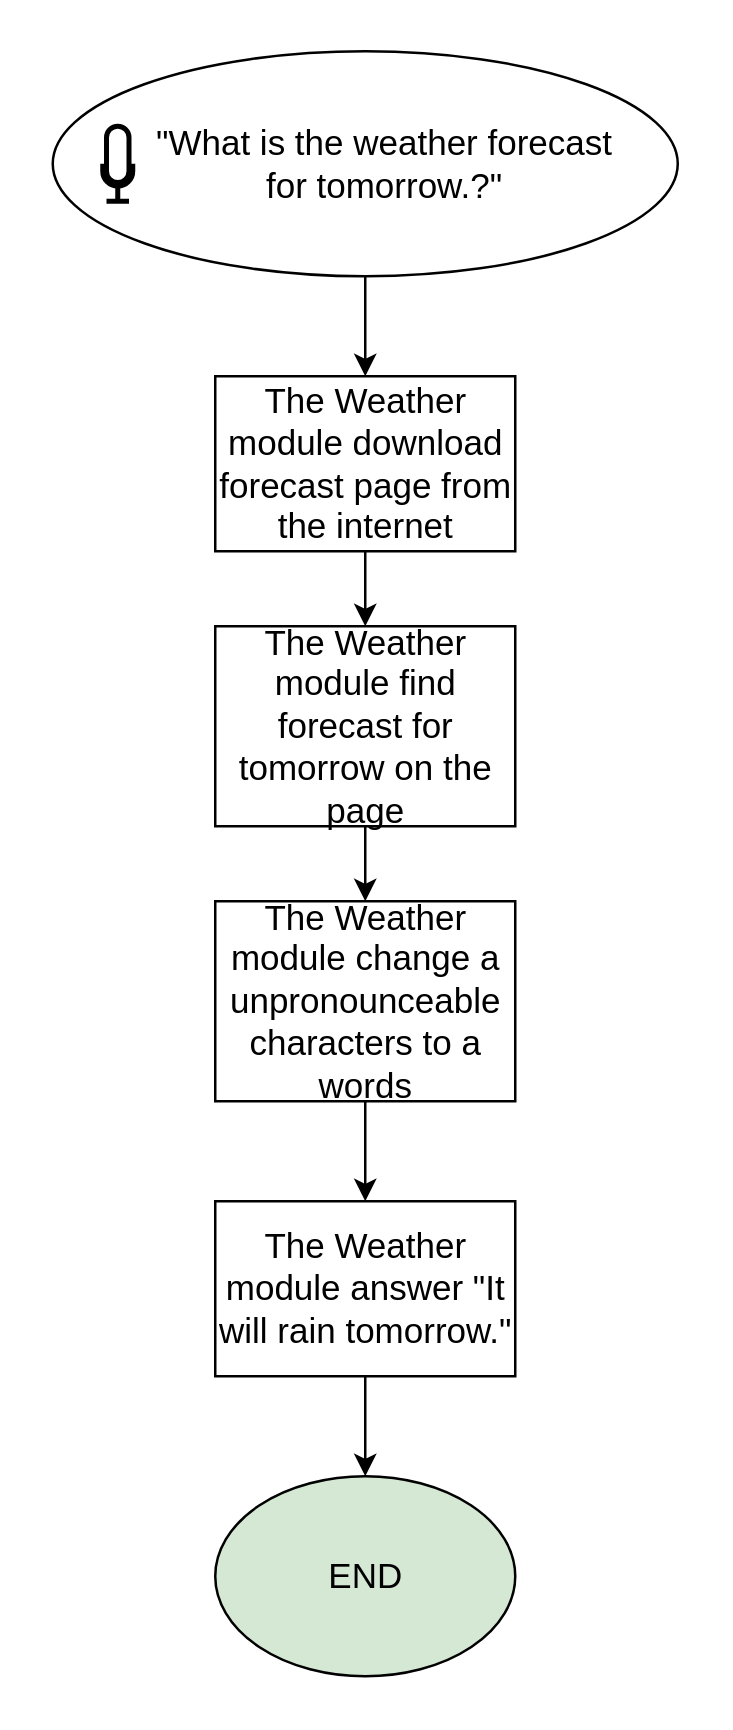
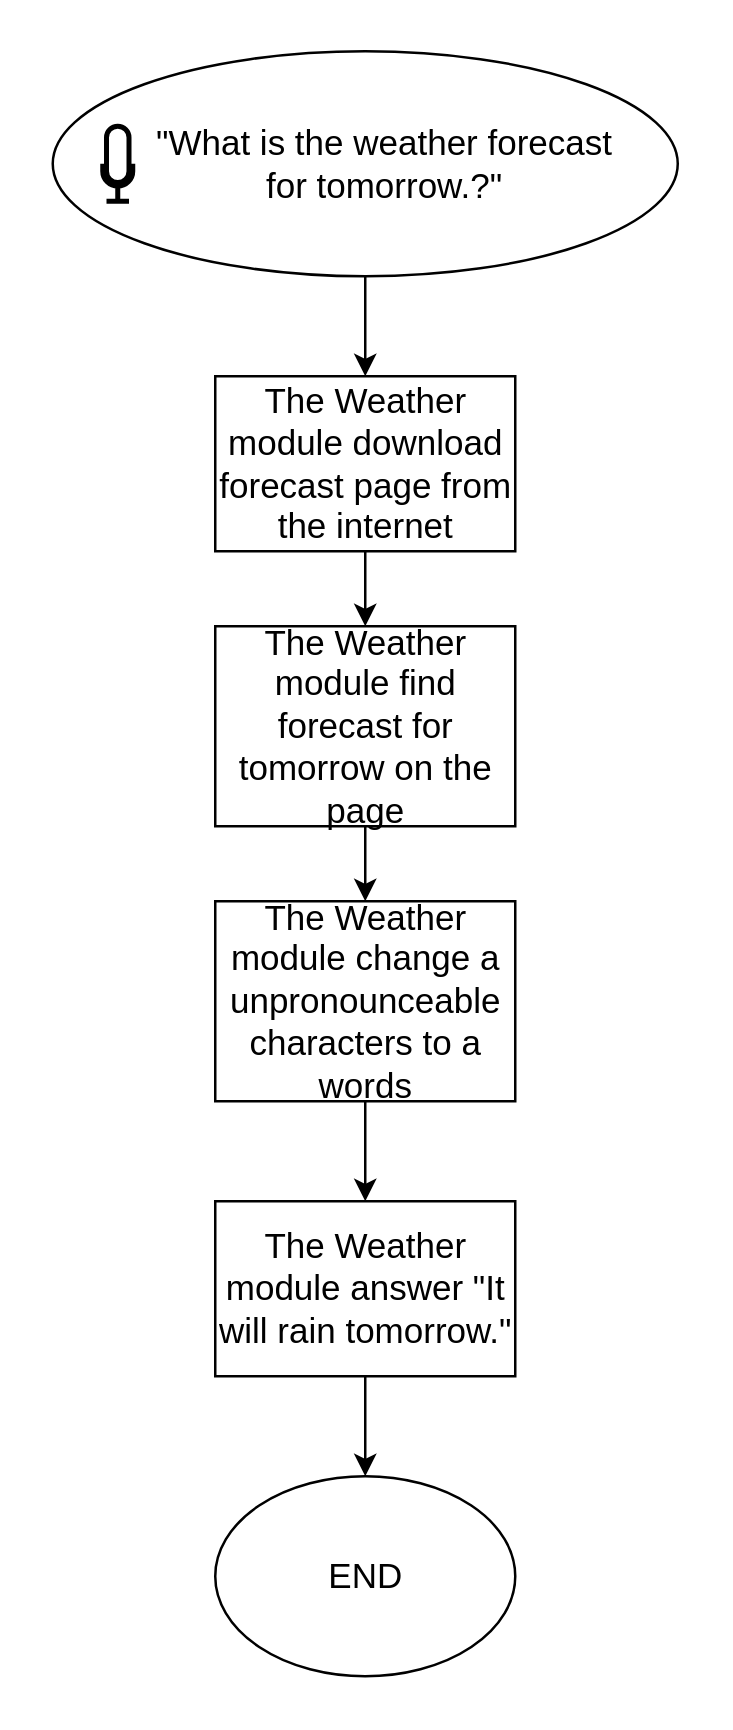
(365, 1576) -> (365, 1576)
